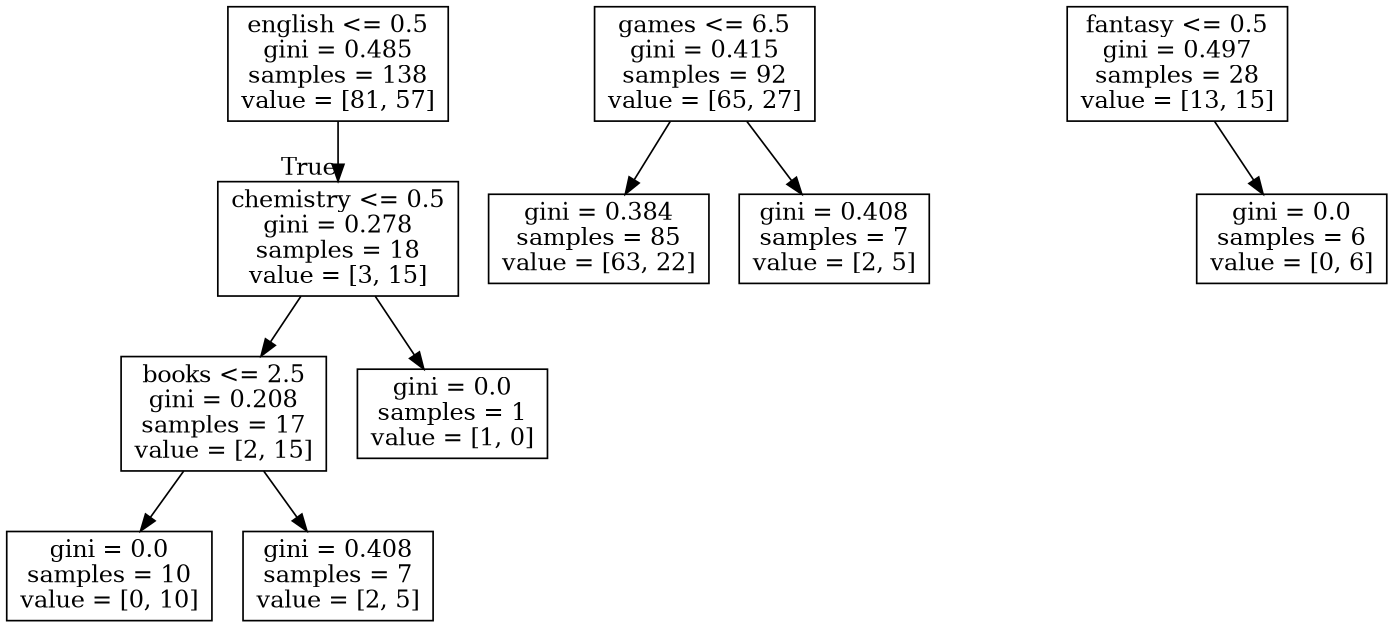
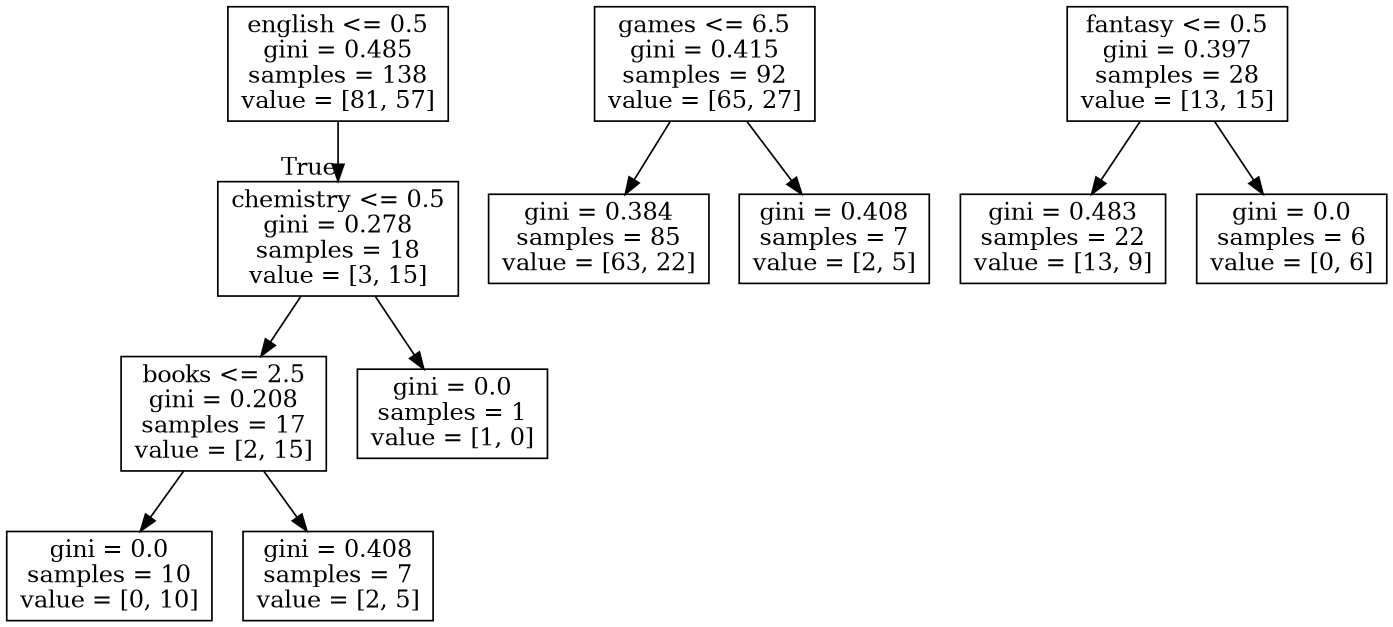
(1177, 64) -> (1177, 64)
none -> (1063, 239)
